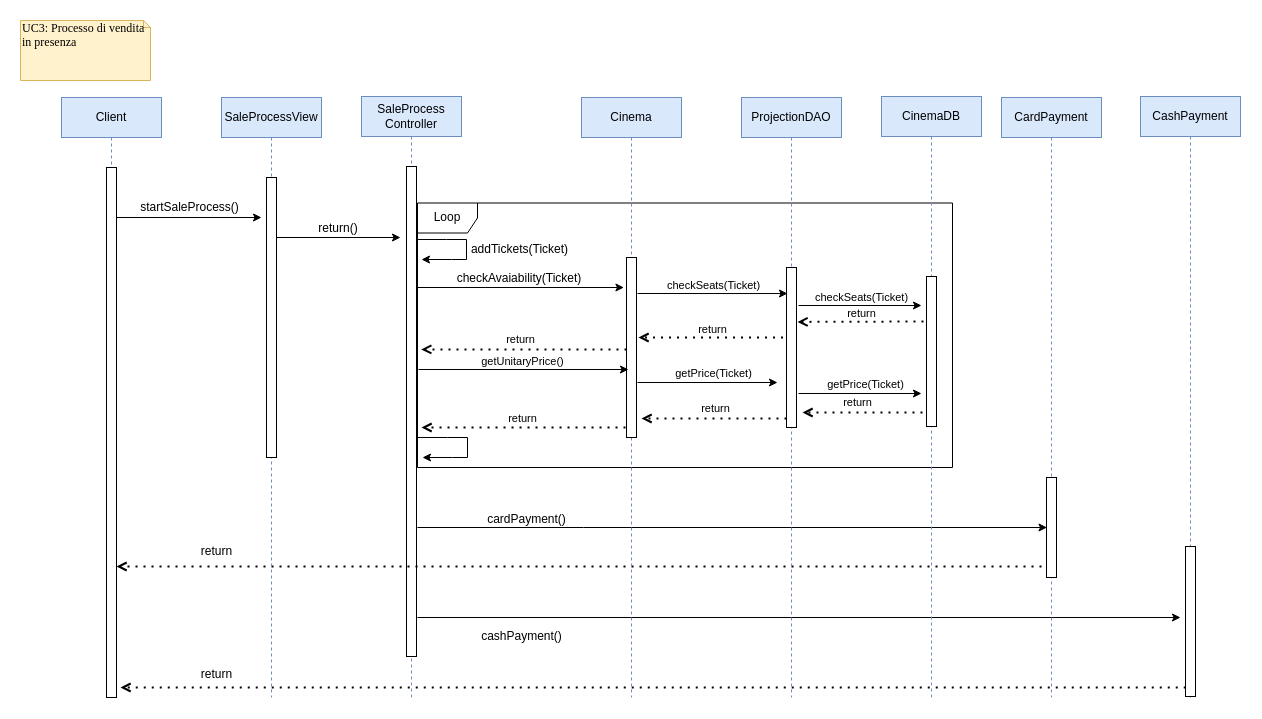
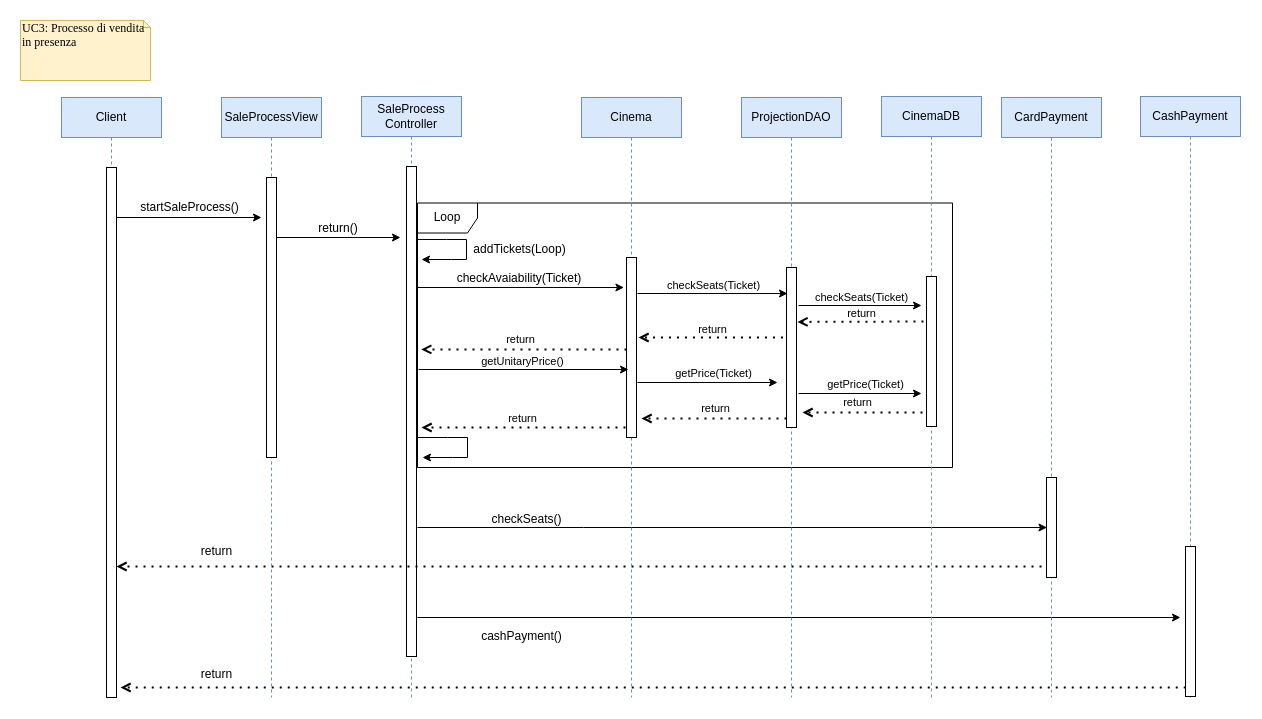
(520, 250) -> (520, 250)
(527, 520) -> (527, 520)
